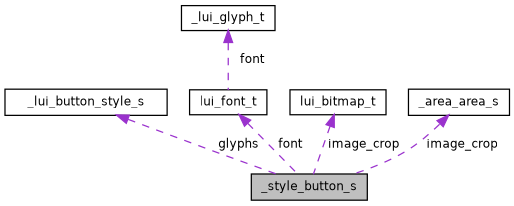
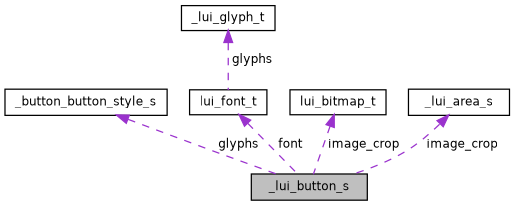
(251, 60) -> (251, 60)
(86, 102) -> (86, 102)
(459, 102) -> (459, 102)
(309, 187) -> (309, 187)
